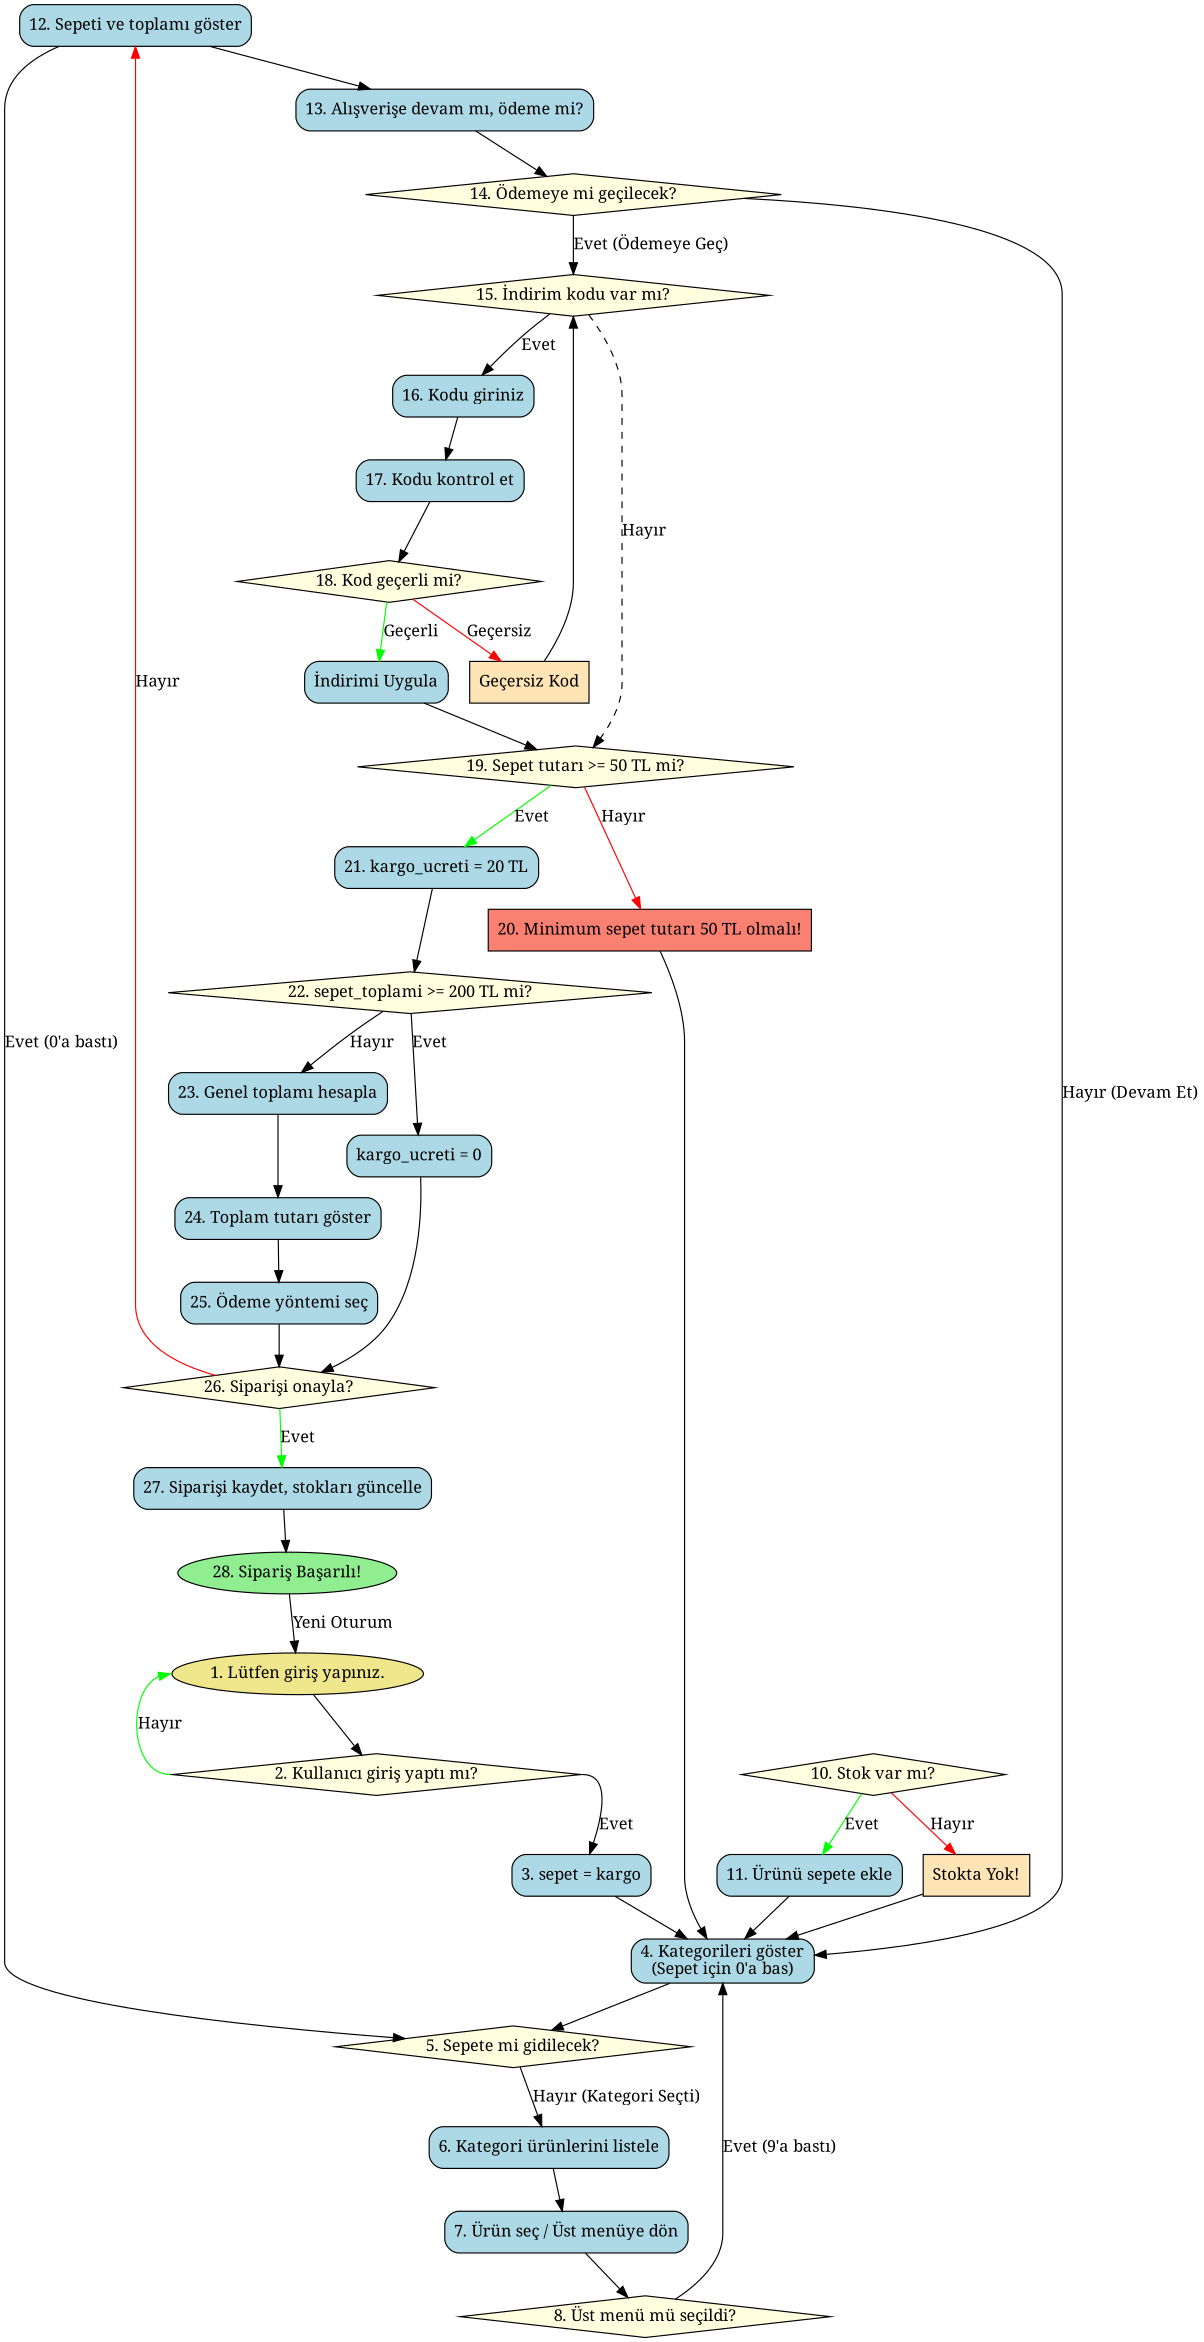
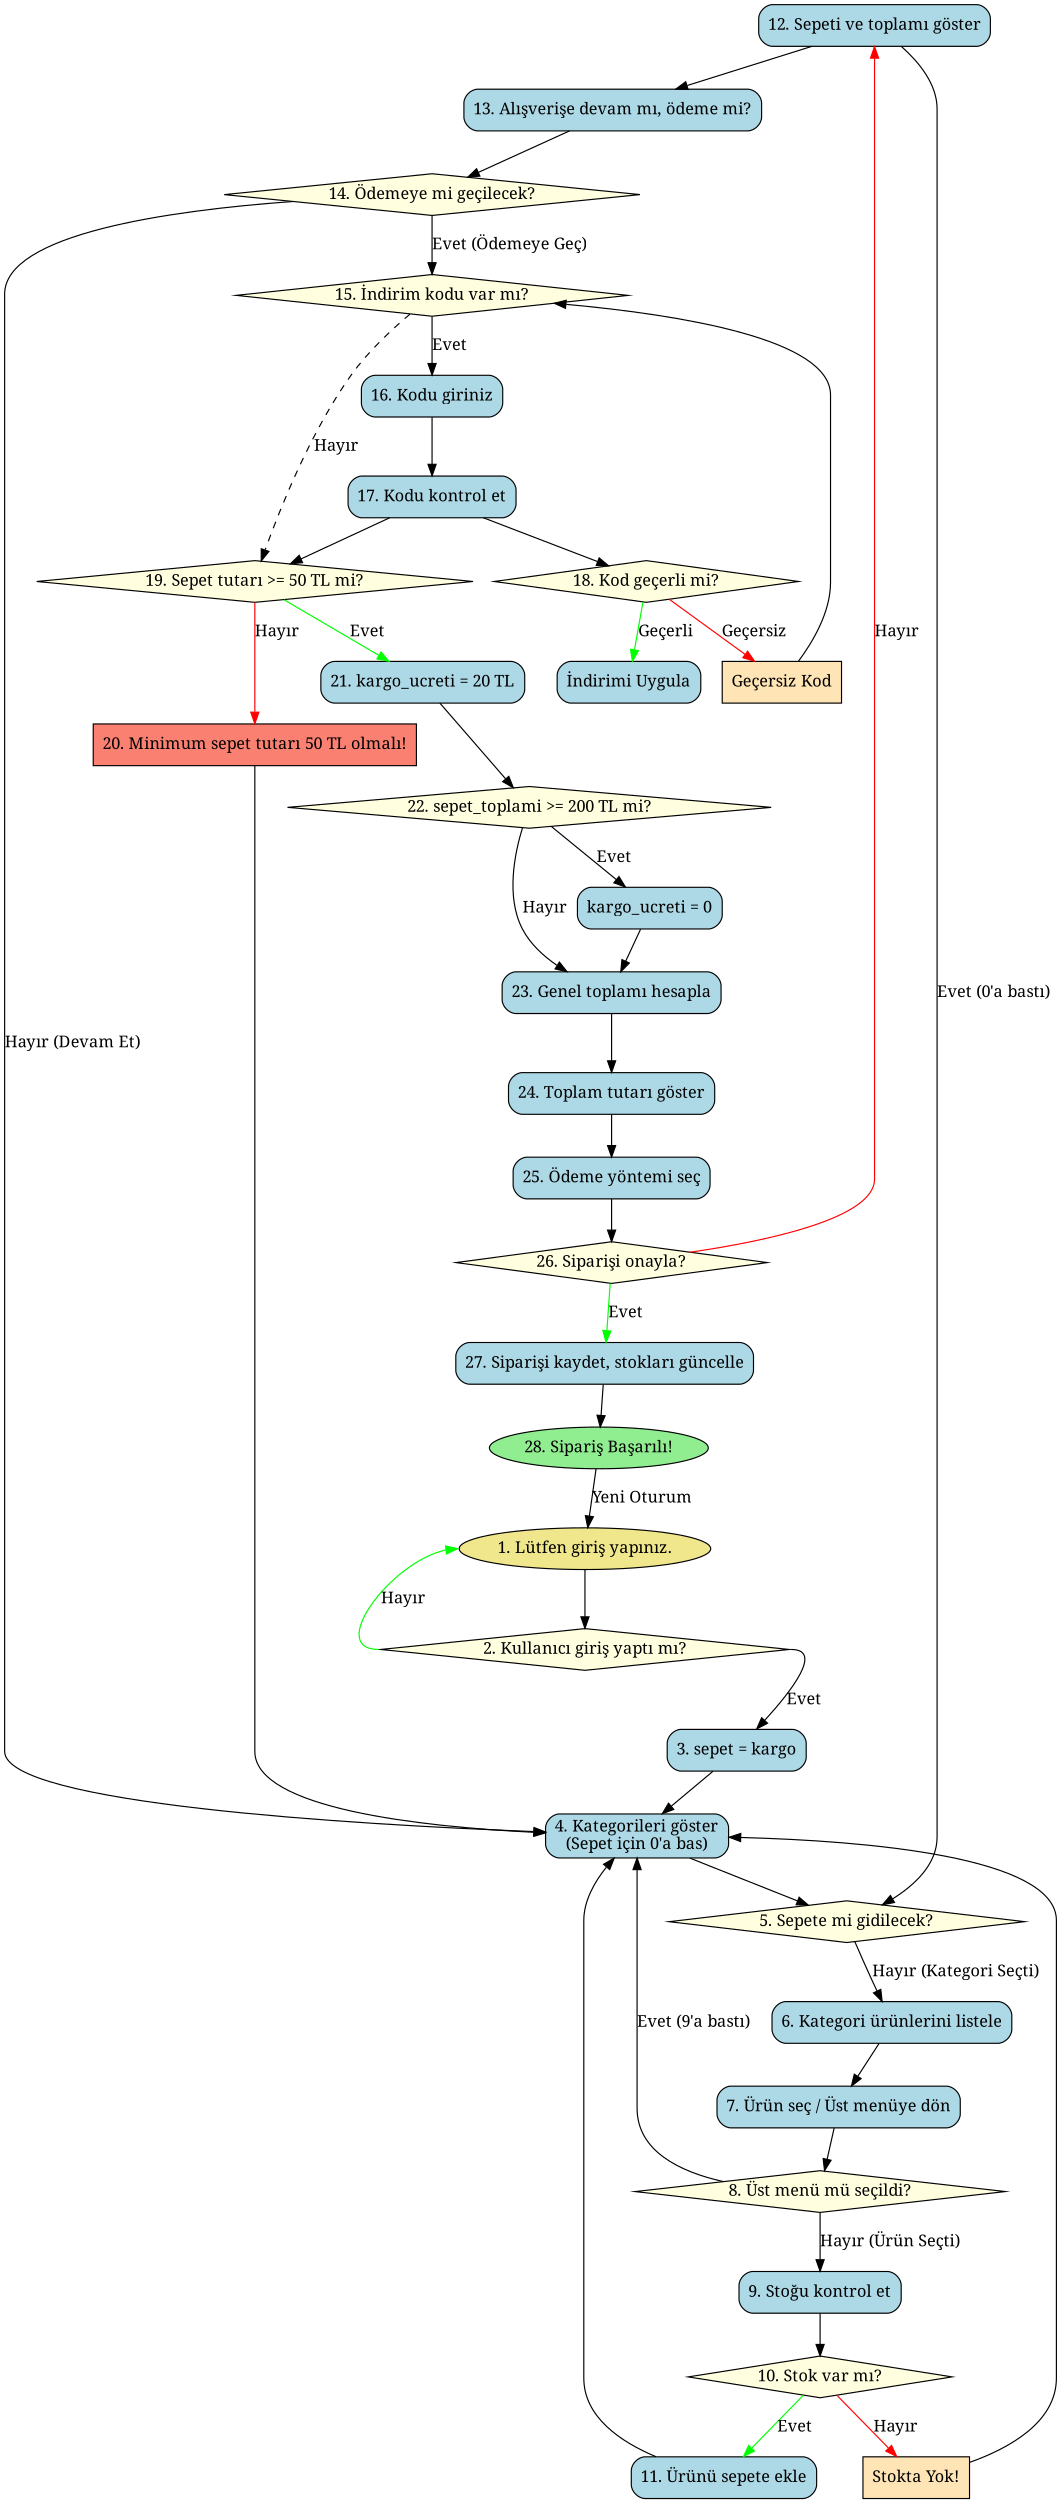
(475, 724) -> (345, 538)
(406, 1288) -> (633, 945)
none -> (820, 2292)
